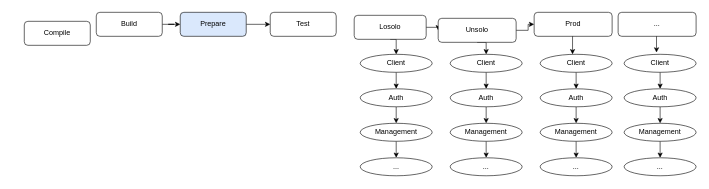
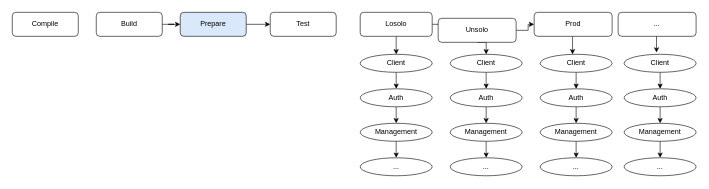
(390, 27) -> (396, 24)
(57, 33) -> (45, 24)
